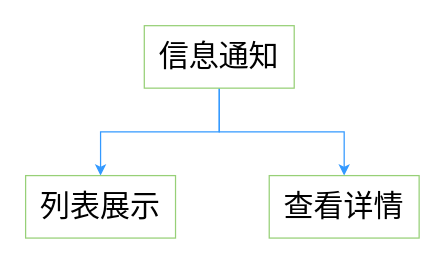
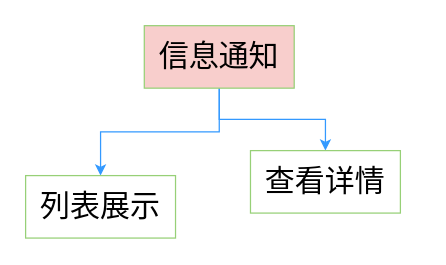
(219, 57) -> (219, 57)
(344, 207) -> (326, 182)
